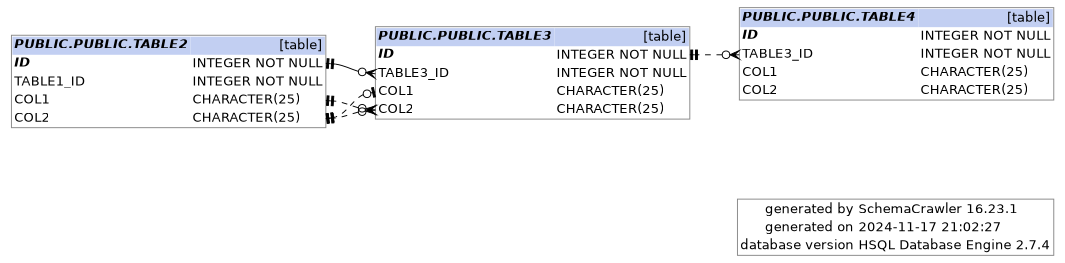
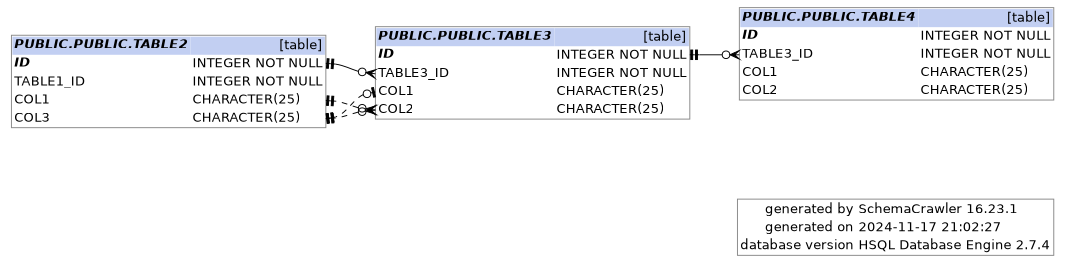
(711, 55) -> (711, 55)
(32, 118) -> (32, 118)
